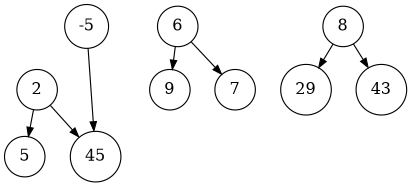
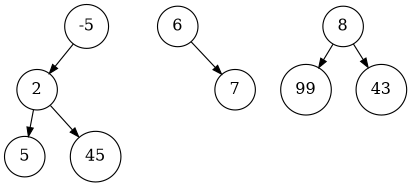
(91, 85) -> (64, 55)
(170, 90) -> none
(306, 90) -> (306, 90)
